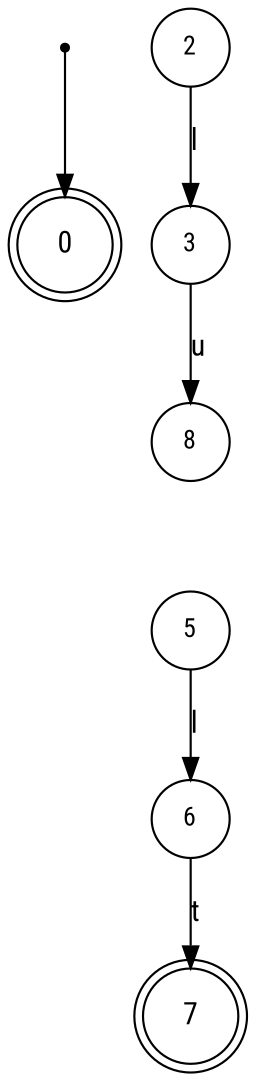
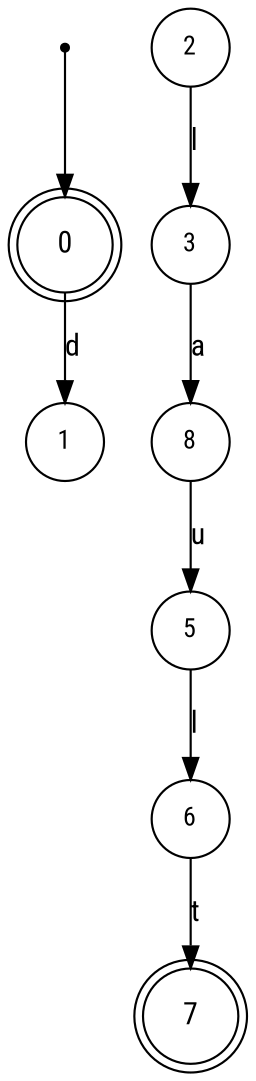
(198, 348) -> (198, 348)
none -> (65, 442)
none -> (191, 525)
